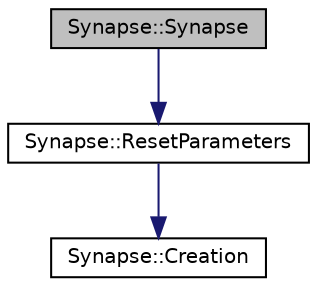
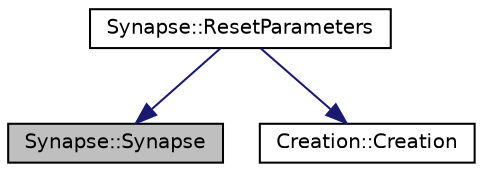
(159, 76) -> (186, 79)
(159, 258) -> (367, 143)
